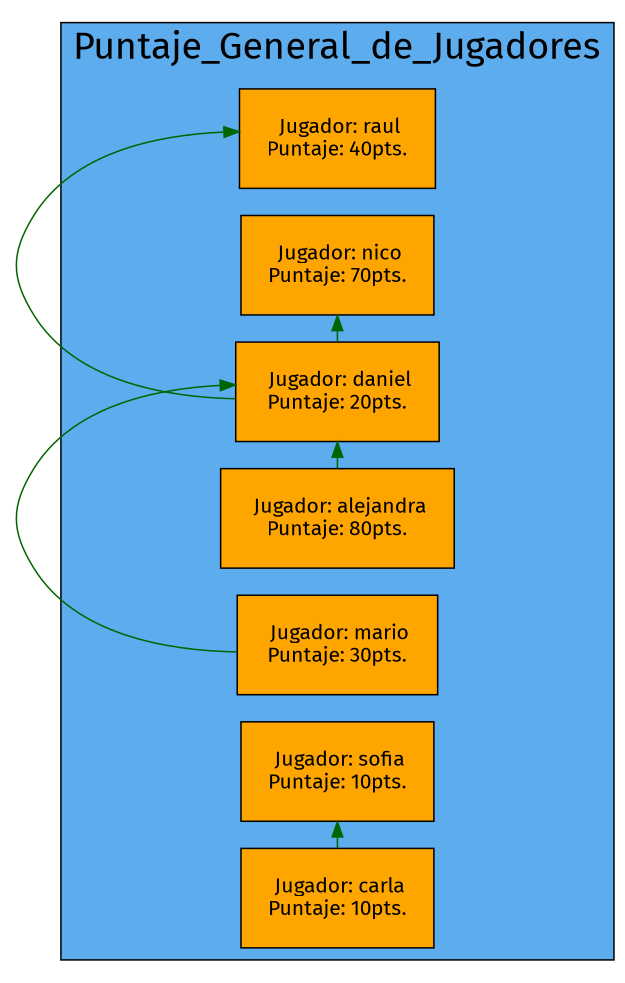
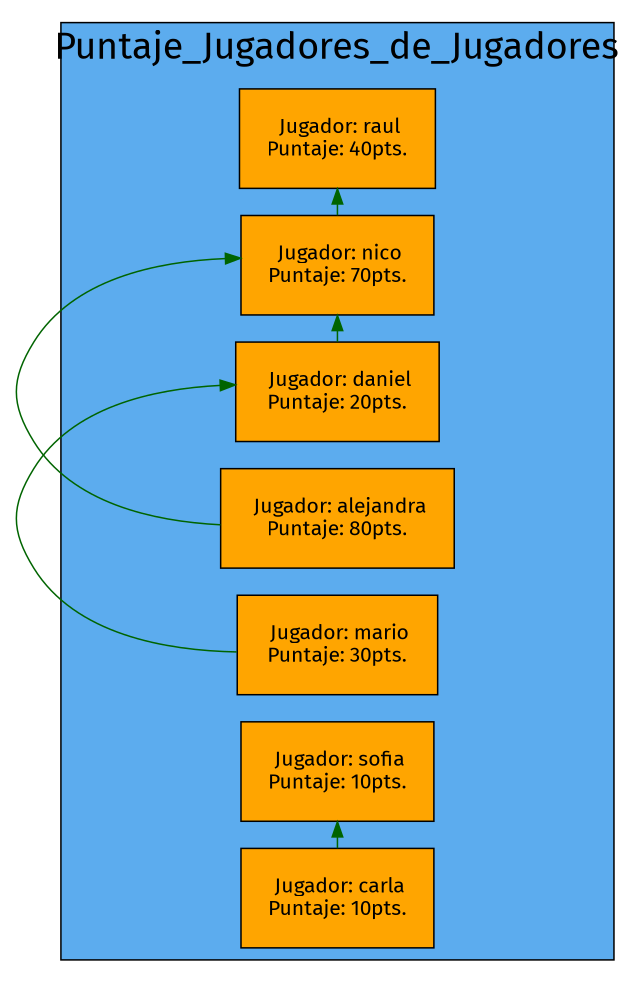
(337, 50) -> (337, 50)
(17, 271) -> (337, 210)
(337, 463) -> (17, 390)
